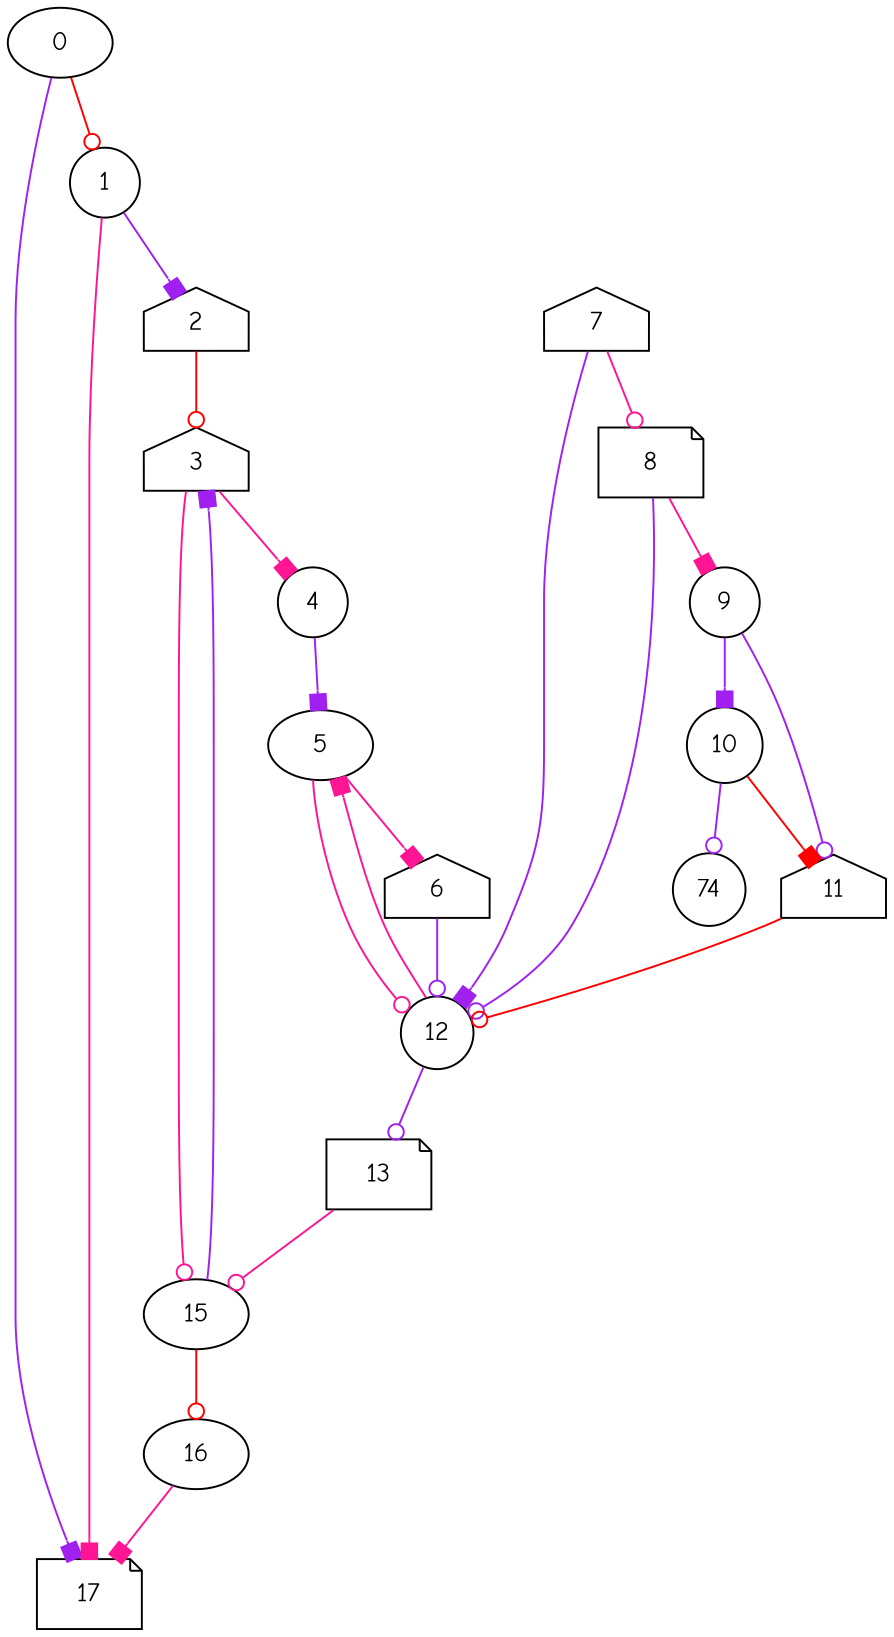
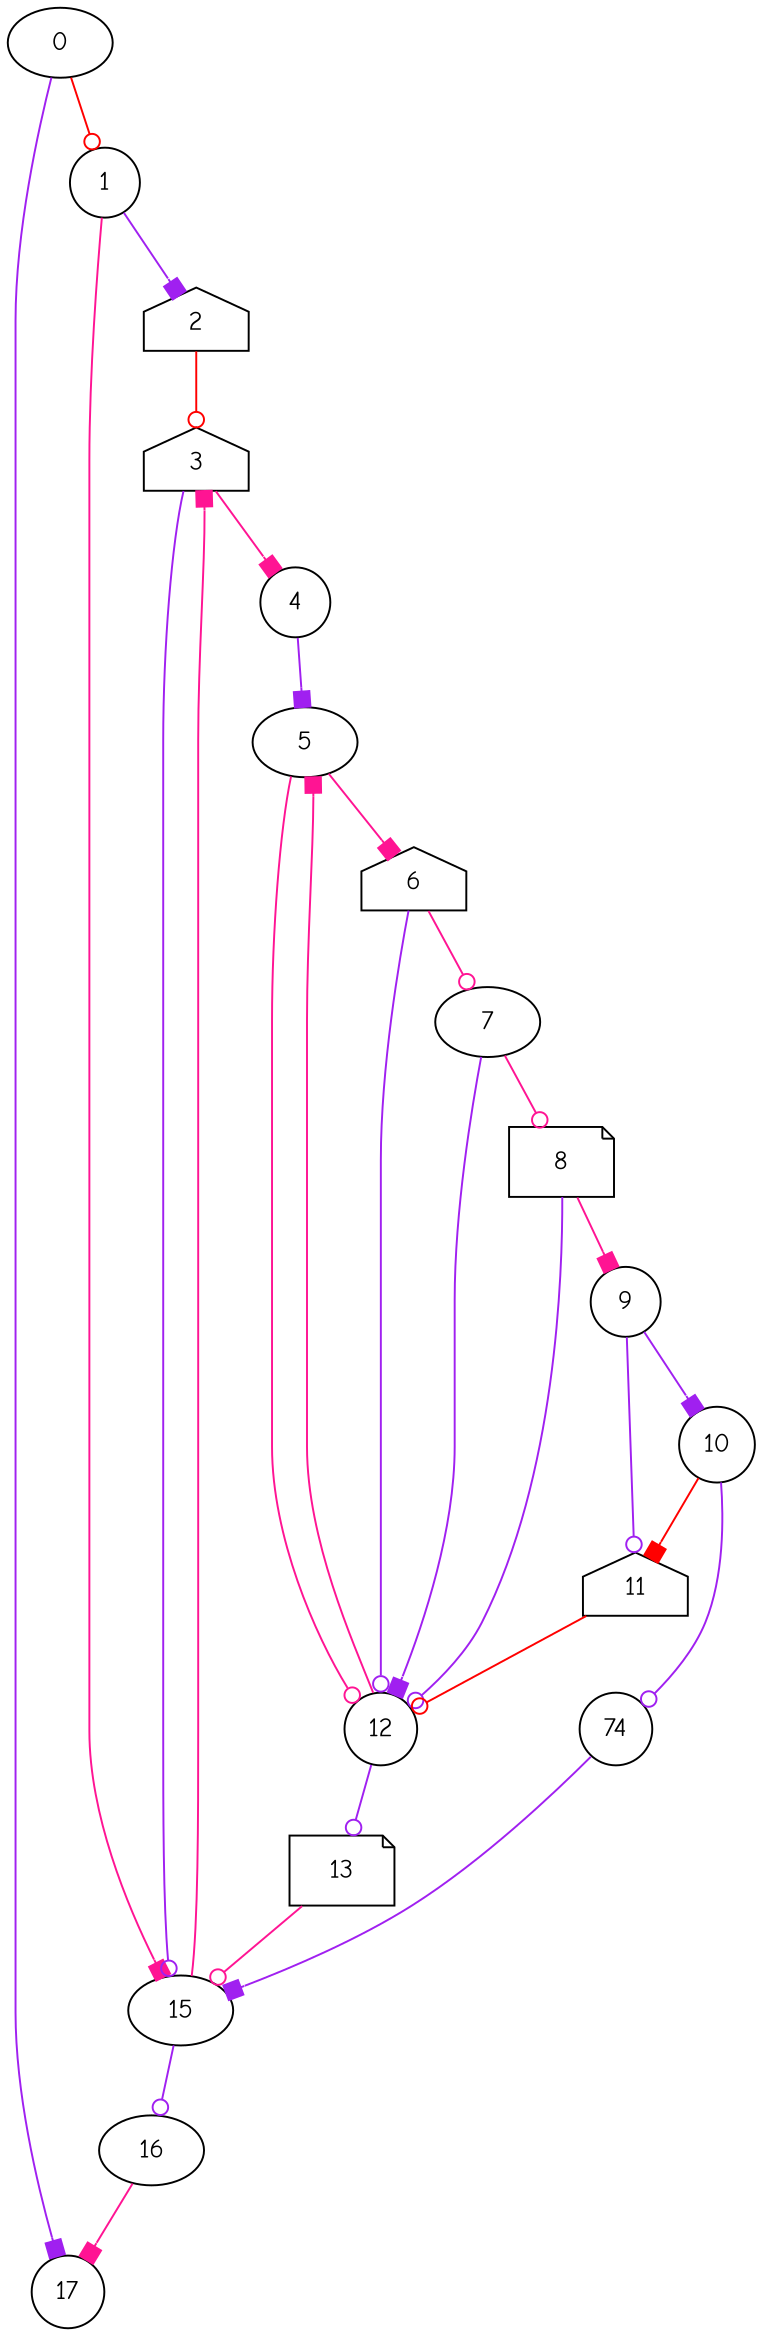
(597, 323) -> (488, 1022)
(89, 878) -> (89, 1094)
(179, 878) -> (163, 1225)
(214, 896) -> (198, 1243)
none -> (446, 943)
(196, 1377) -> (168, 2072)
(89, 1594) -> (68, 2292)
none -> (432, 1892)
